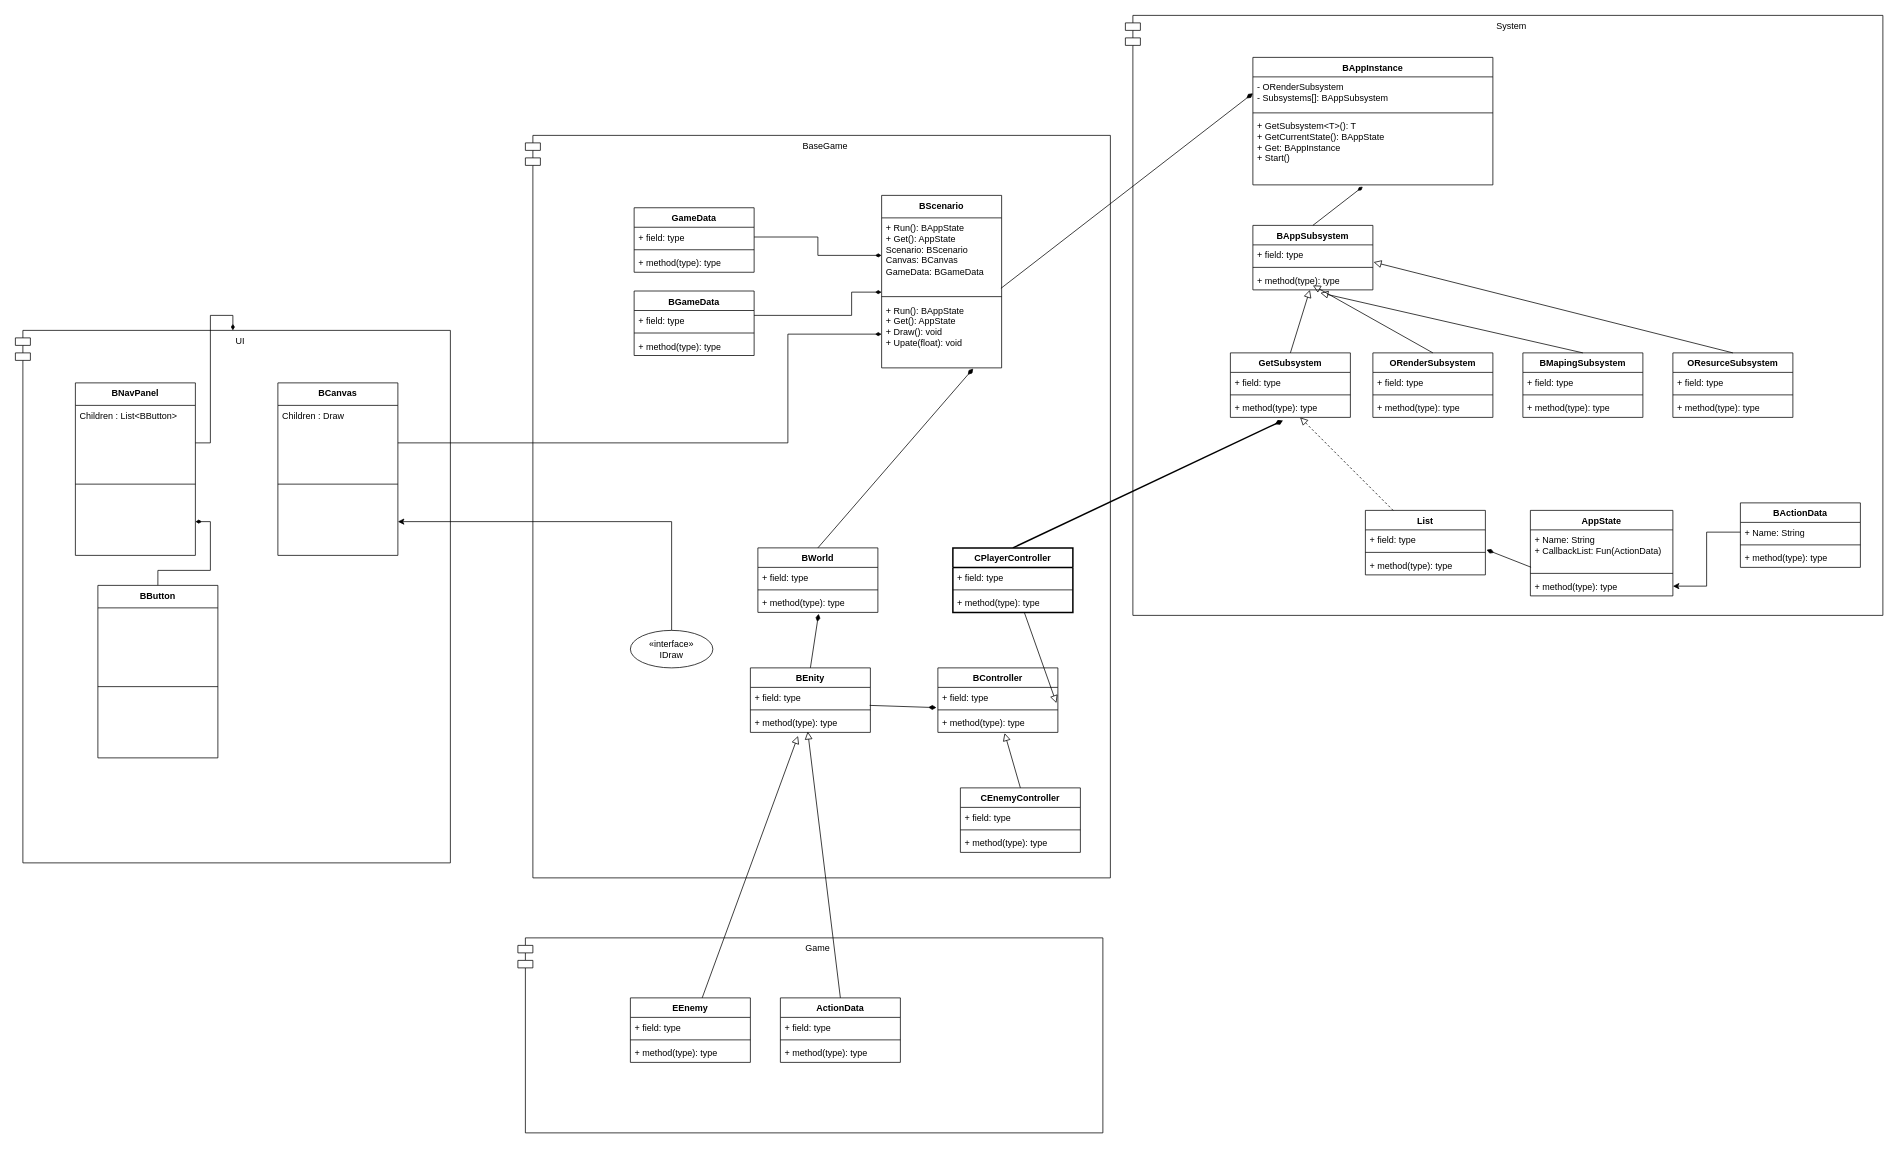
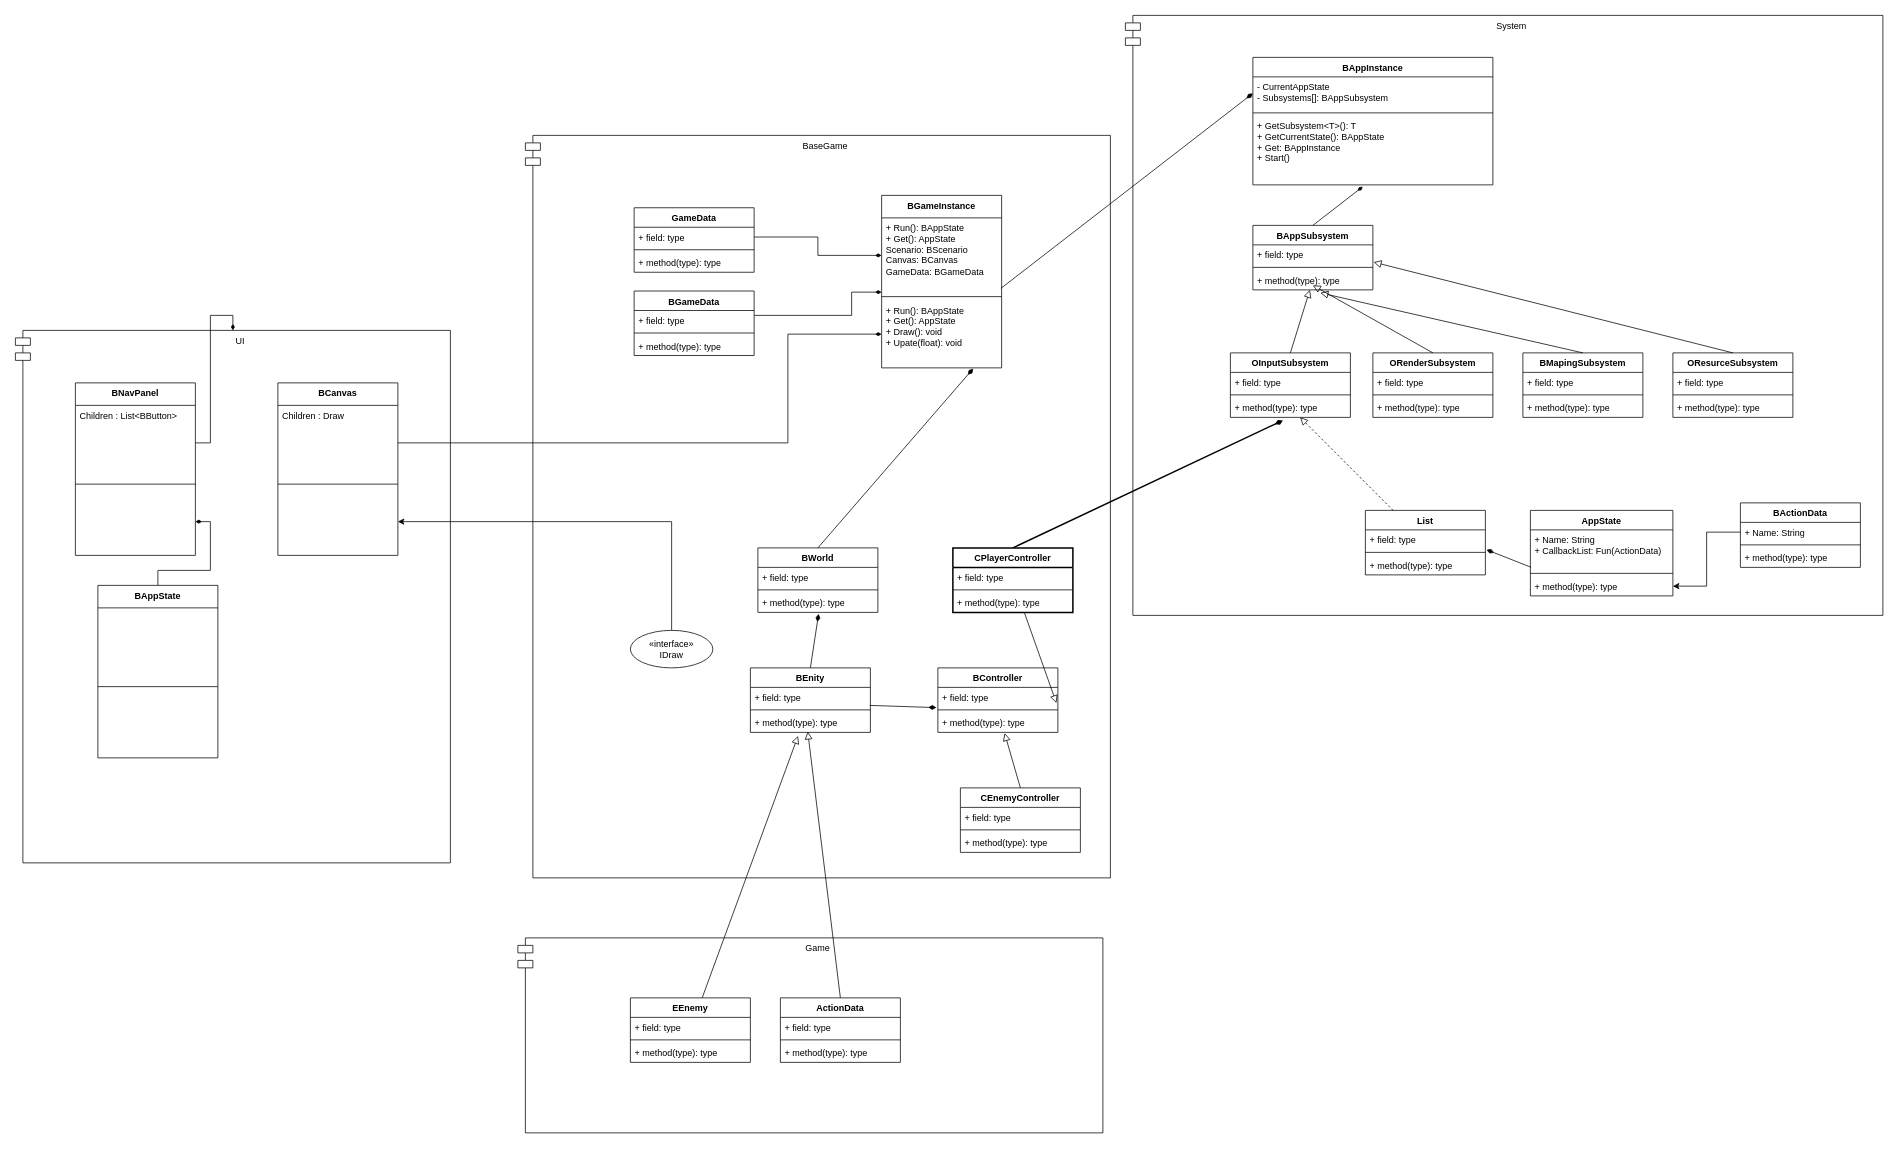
(1327, 93) -> (1327, 93)
(942, 206) -> (942, 206)
(1290, 364) -> (1290, 364)
(158, 596) -> (158, 596)
